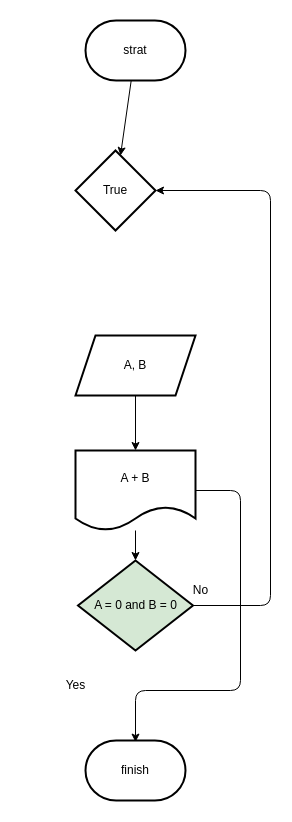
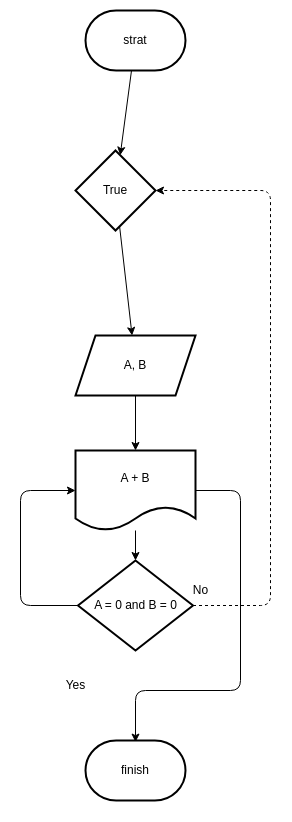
(136, 51) -> (136, 41)
none -> (125, 277)
(271, 383) -> (271, 383)
none -> (21, 553)
(136, 606) -> (136, 606)
